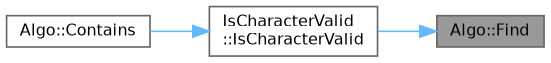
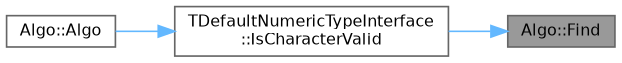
(78, 31) -> (61, 31)
(293, 31) -> (312, 31)
